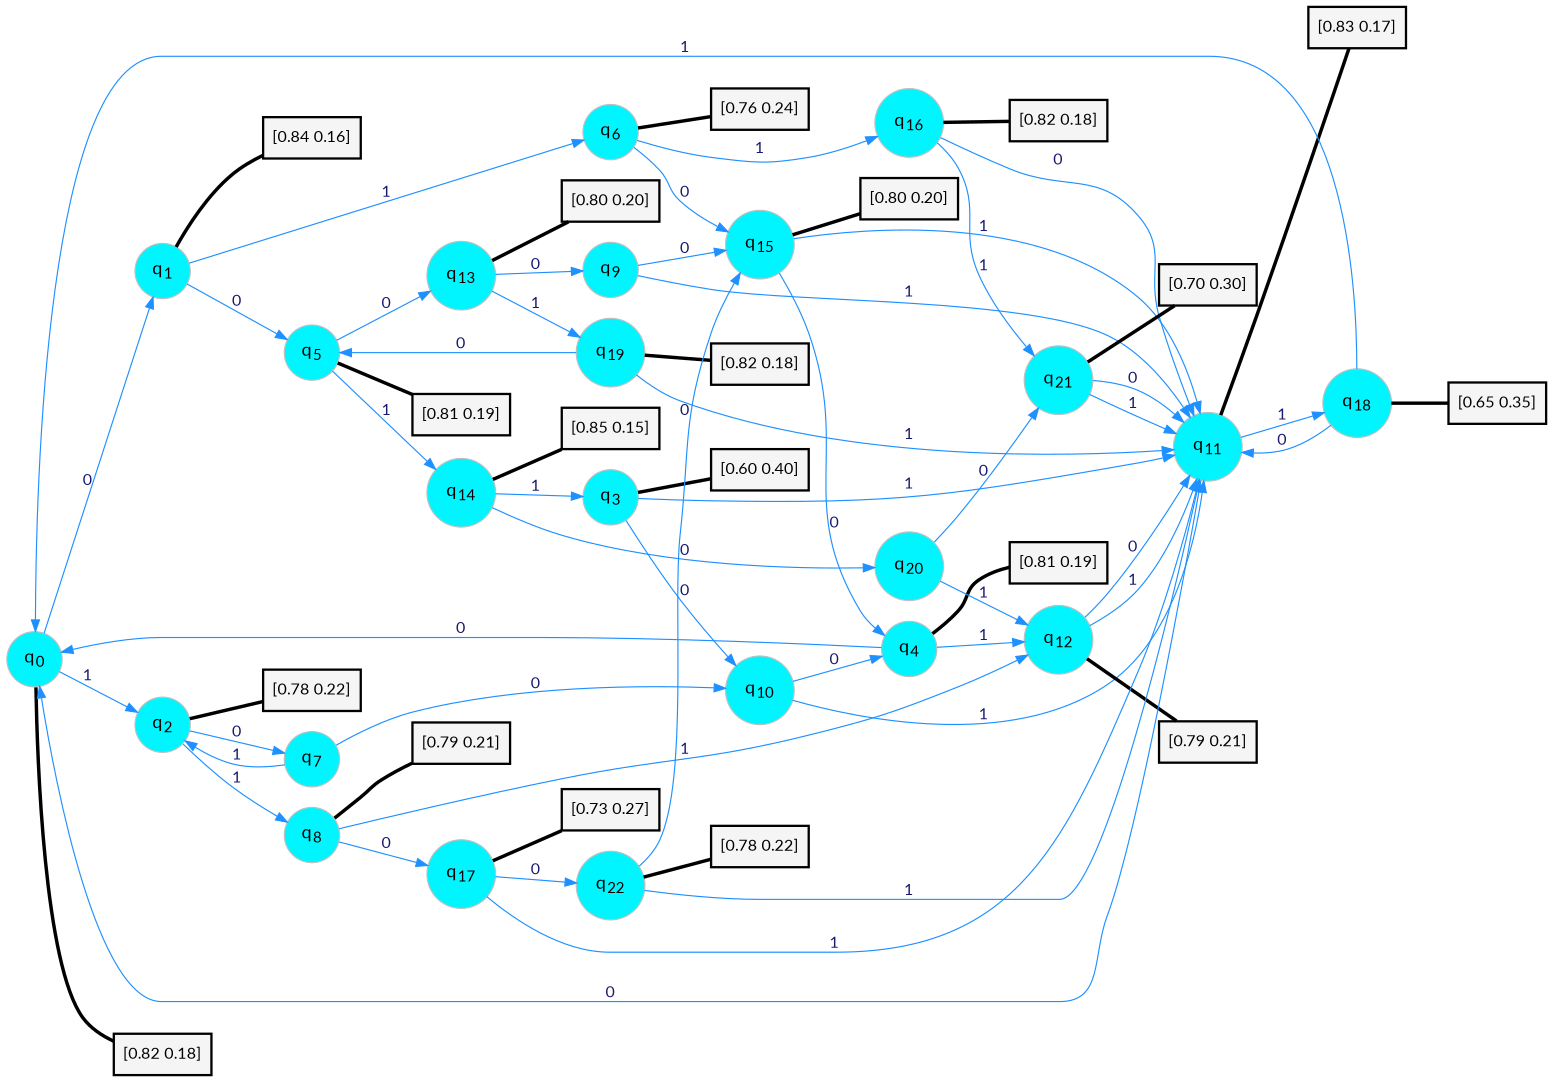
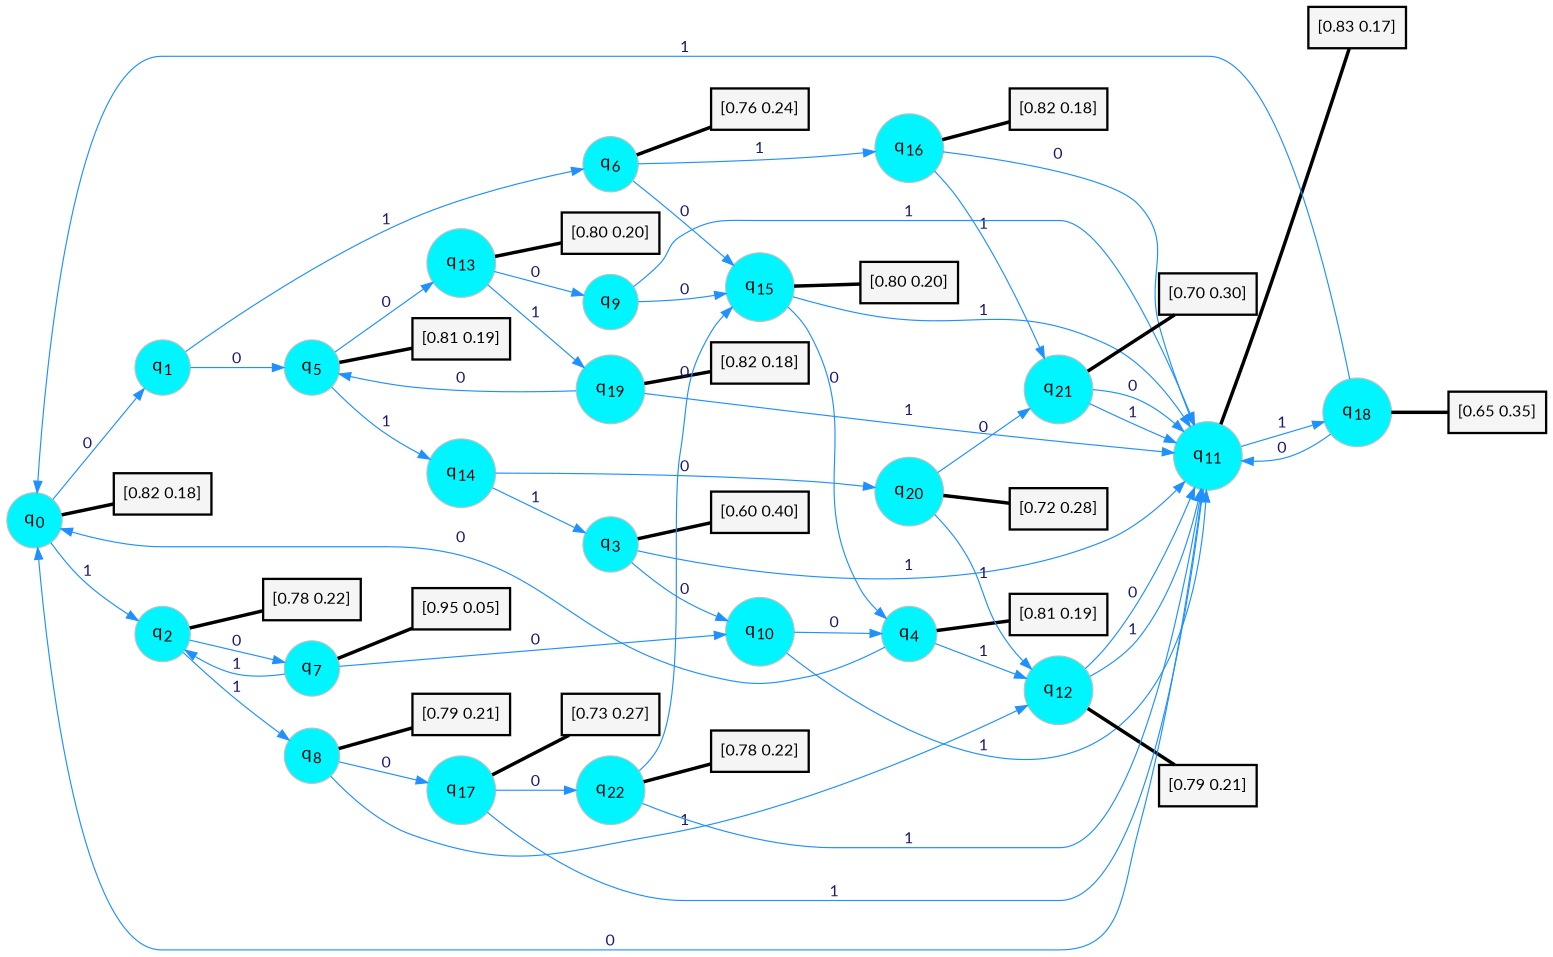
(312, 138) -> none
(611, 428) -> none
none -> (1059, 509)
none -> (461, 609)
